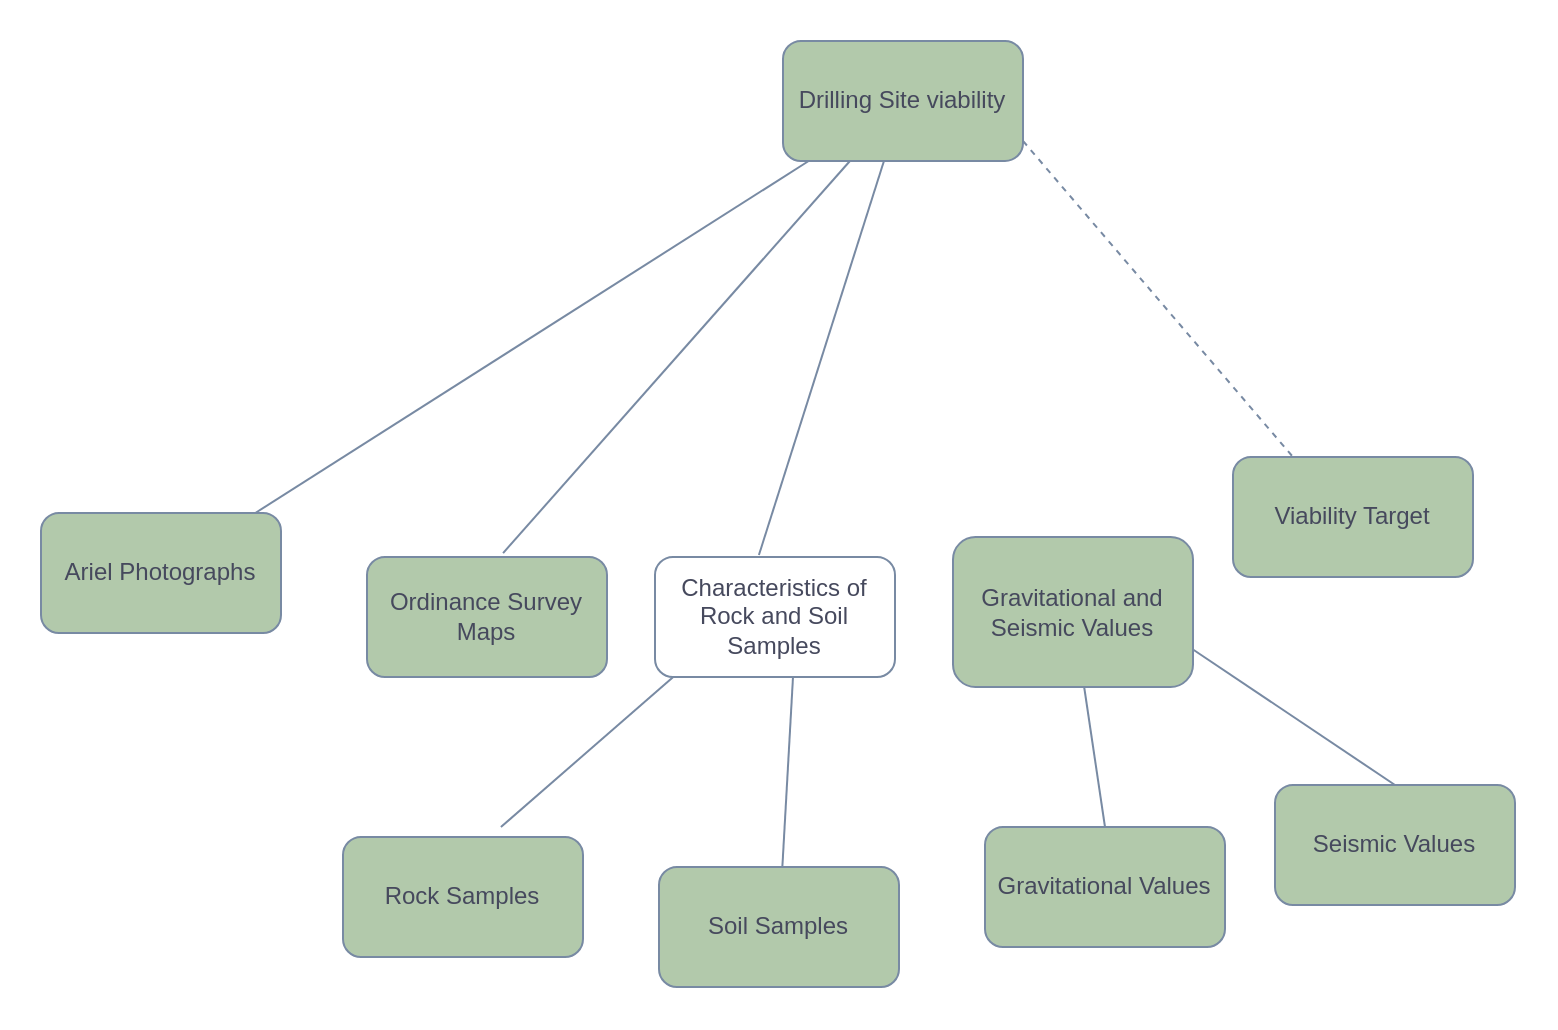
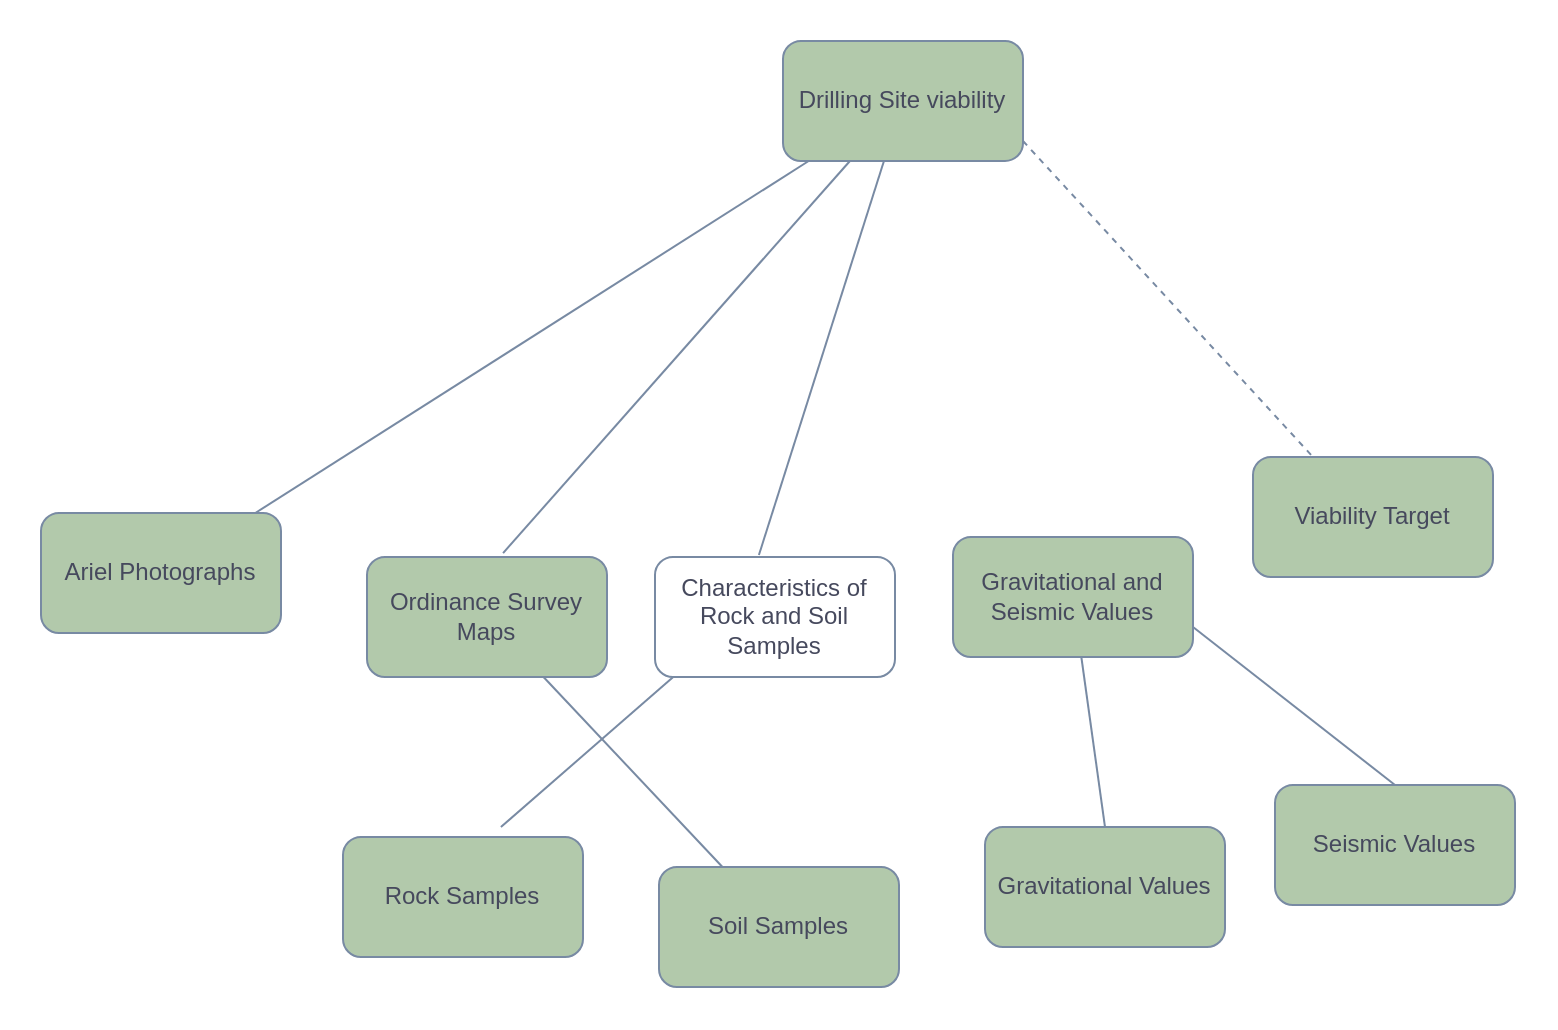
(1353, 517) -> (1373, 517)
(1073, 612) -> (1073, 597)
(788, 772) -> (633, 772)
